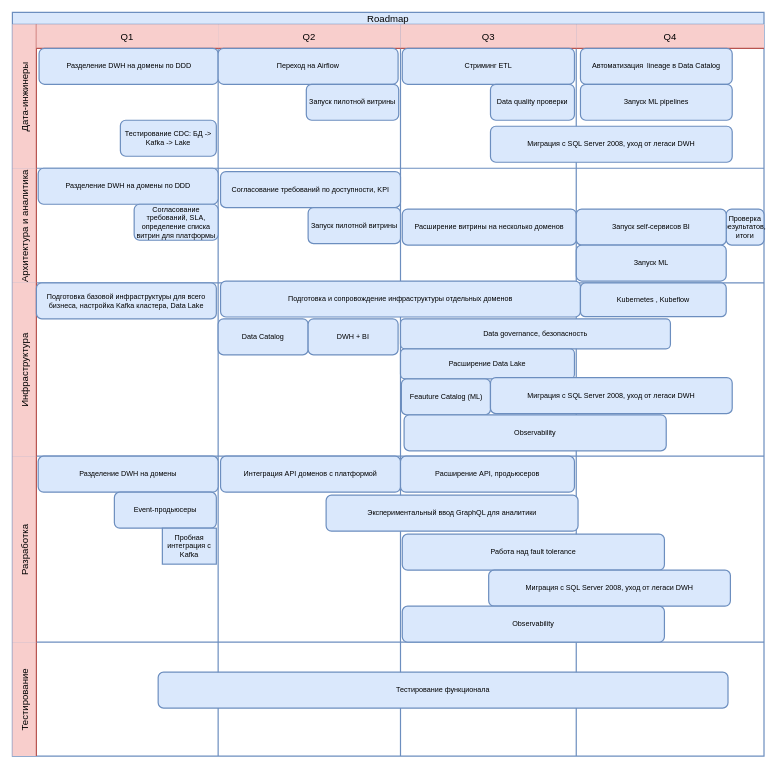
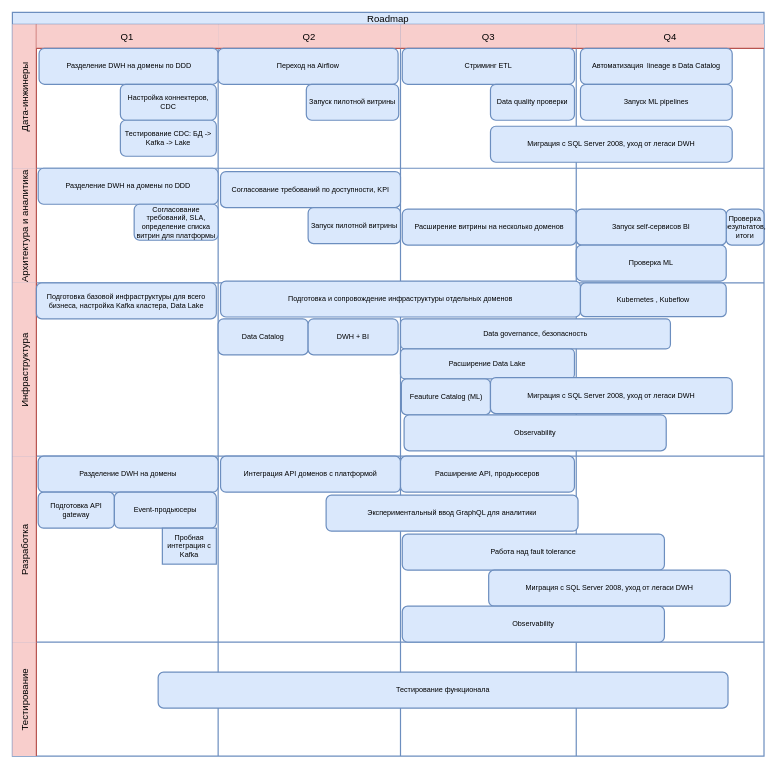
none -> (168, 102)
(651, 263) -> (651, 263)
none -> (76, 510)
